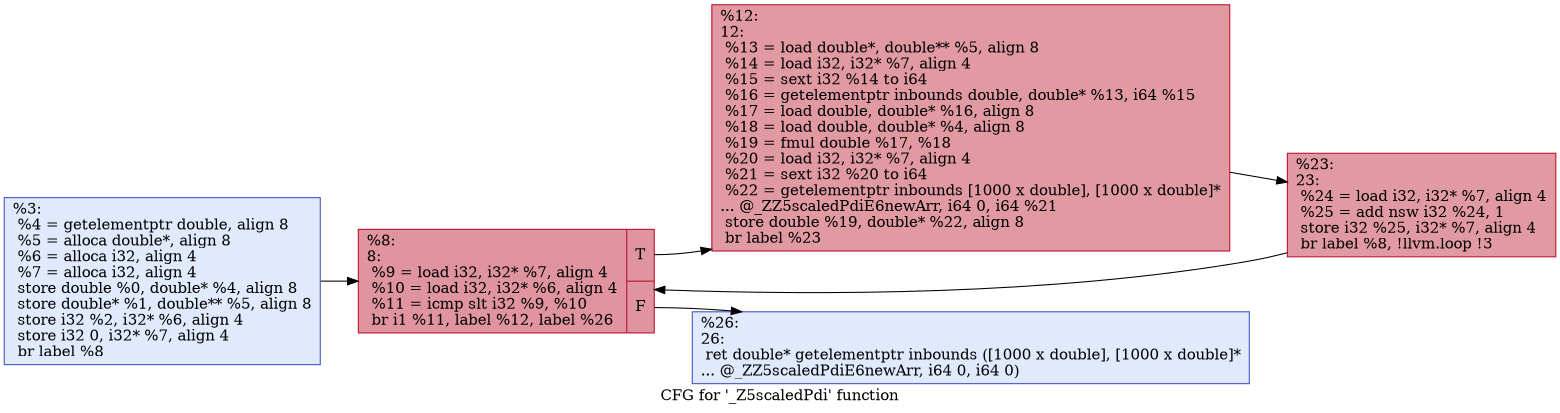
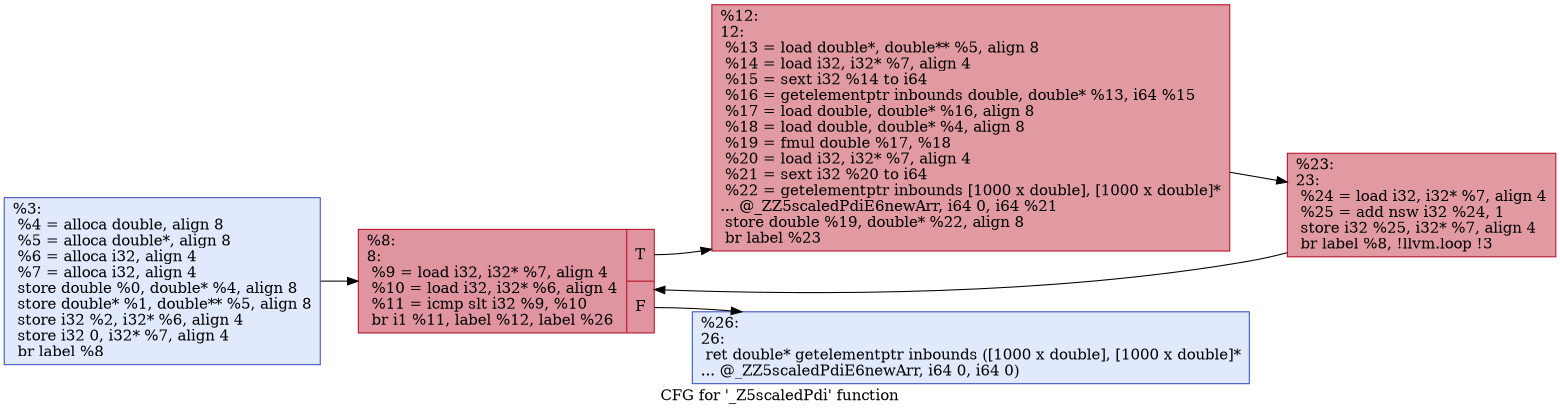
(151, 225) -> (118, 225)
